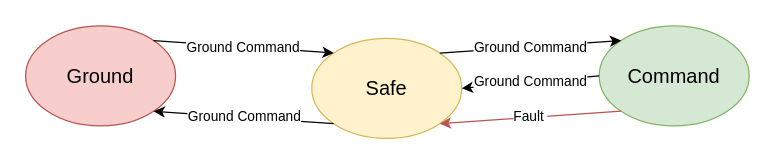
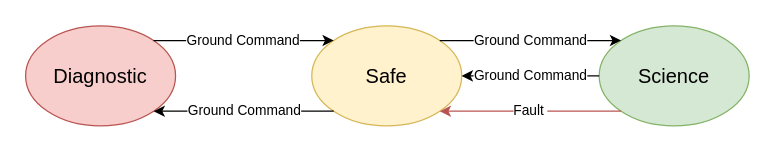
(101, 76) -> (101, 76)
(674, 76) -> (674, 76)
(387, 88) -> (387, 76)
